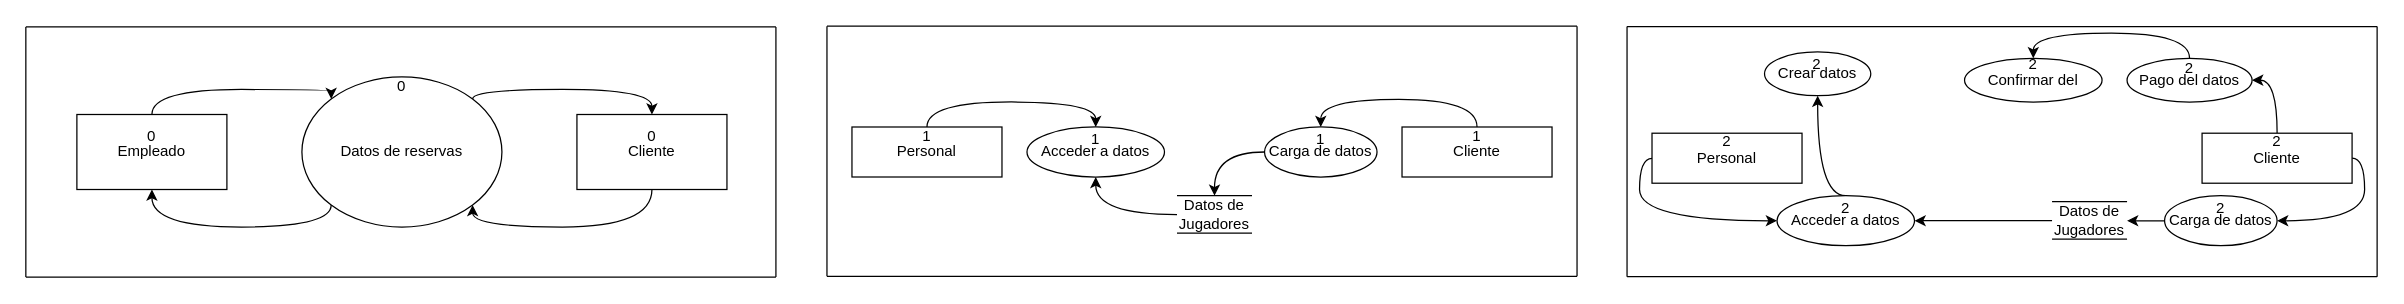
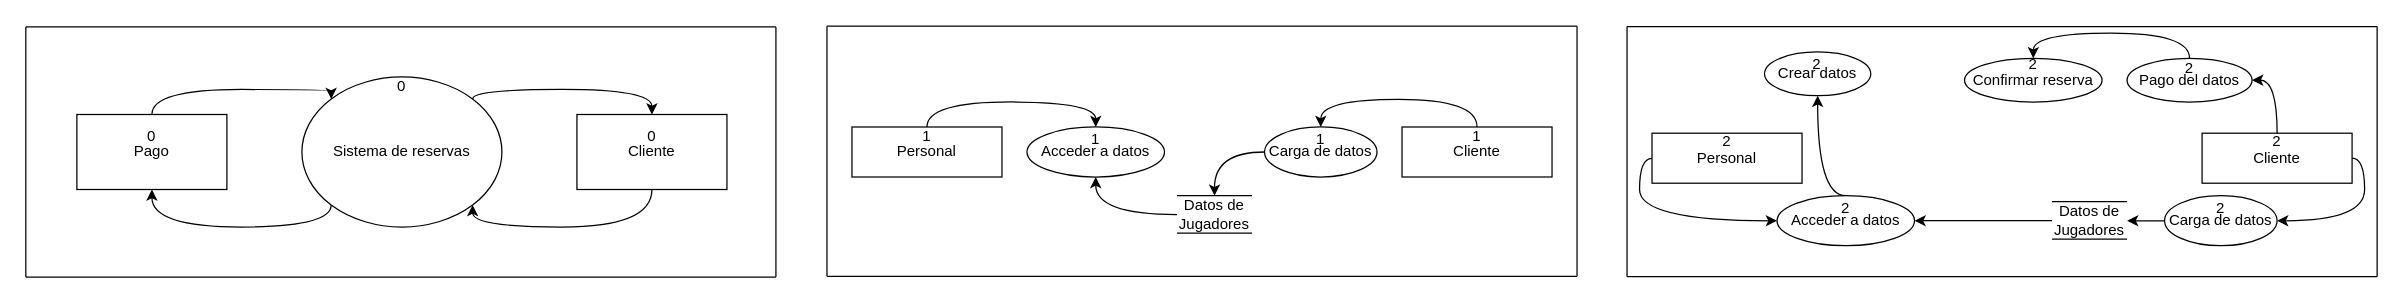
(2033, 81) -> (2033, 81)
(152, 152) -> (152, 152)
(402, 152) -> (402, 152)
